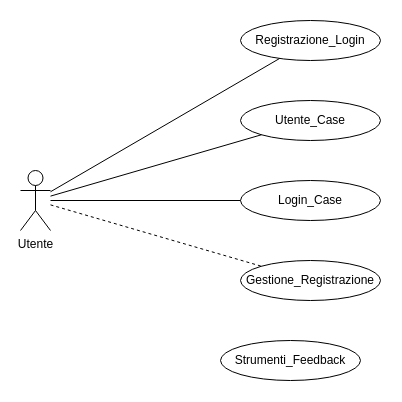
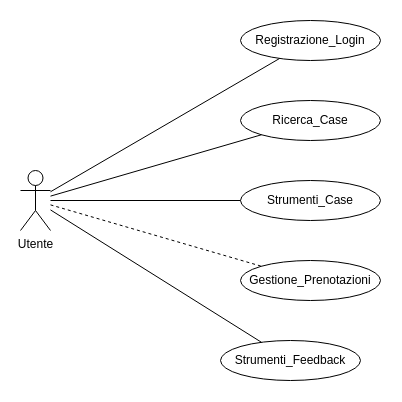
(311, 121) -> (311, 121)
(311, 201) -> (311, 201)
none -> (156, 276)
(311, 281) -> (311, 281)
